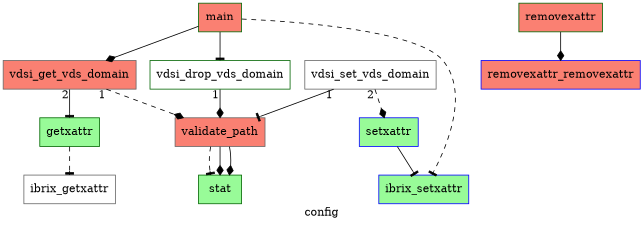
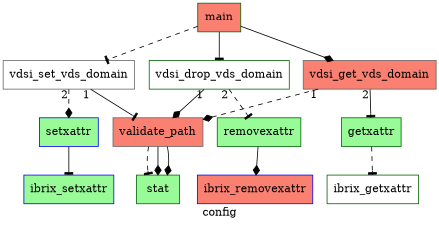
(561, 18) -> (259, 132)
(403, 40) -> (153, 43)
(561, 75) -> (255, 189)
none -> (238, 102)
(70, 189) -> (373, 189)
